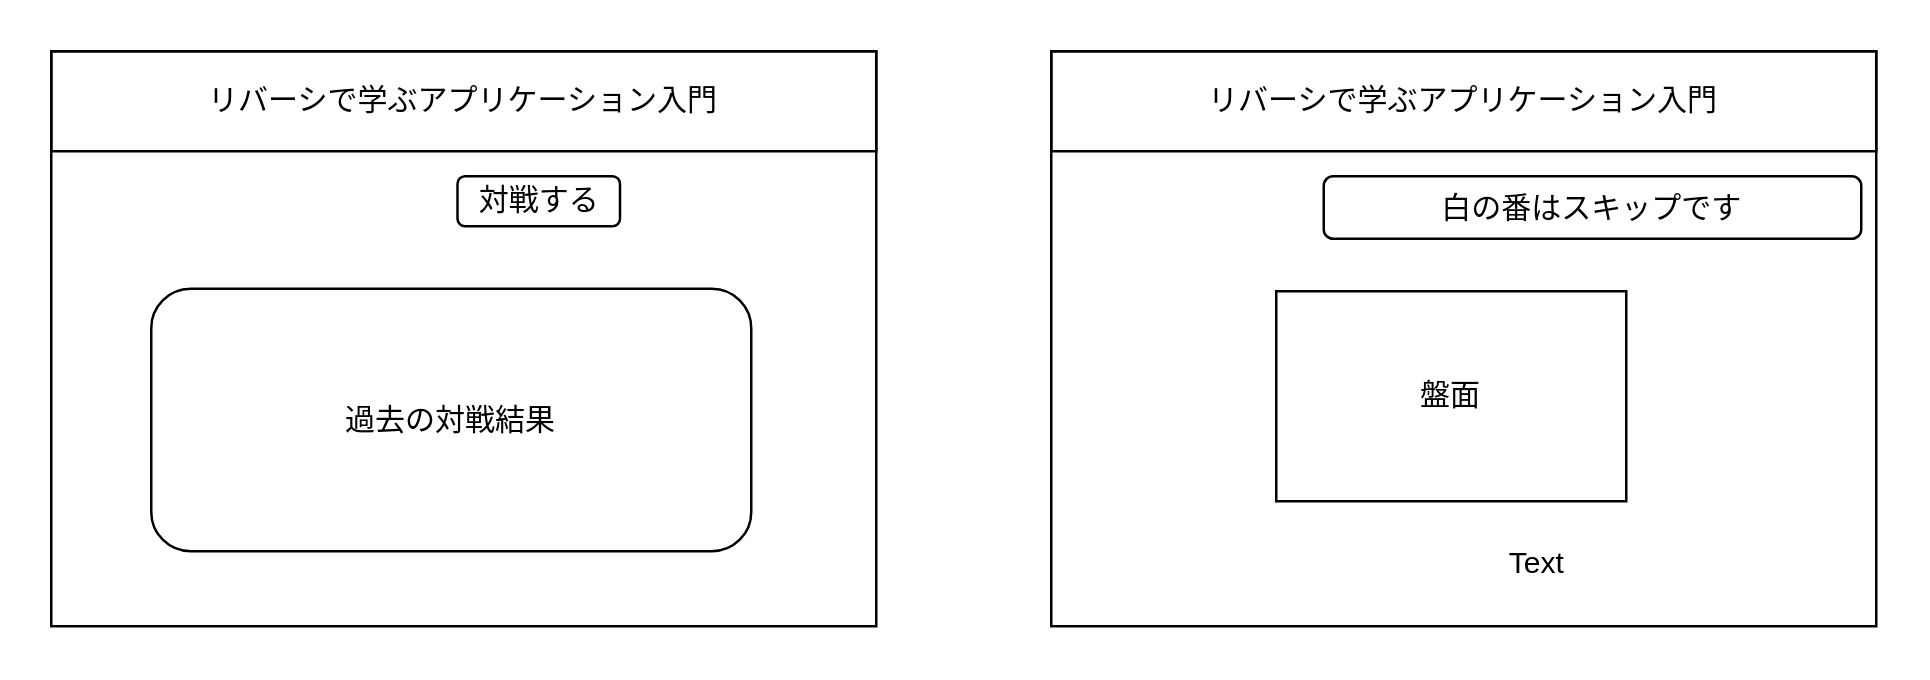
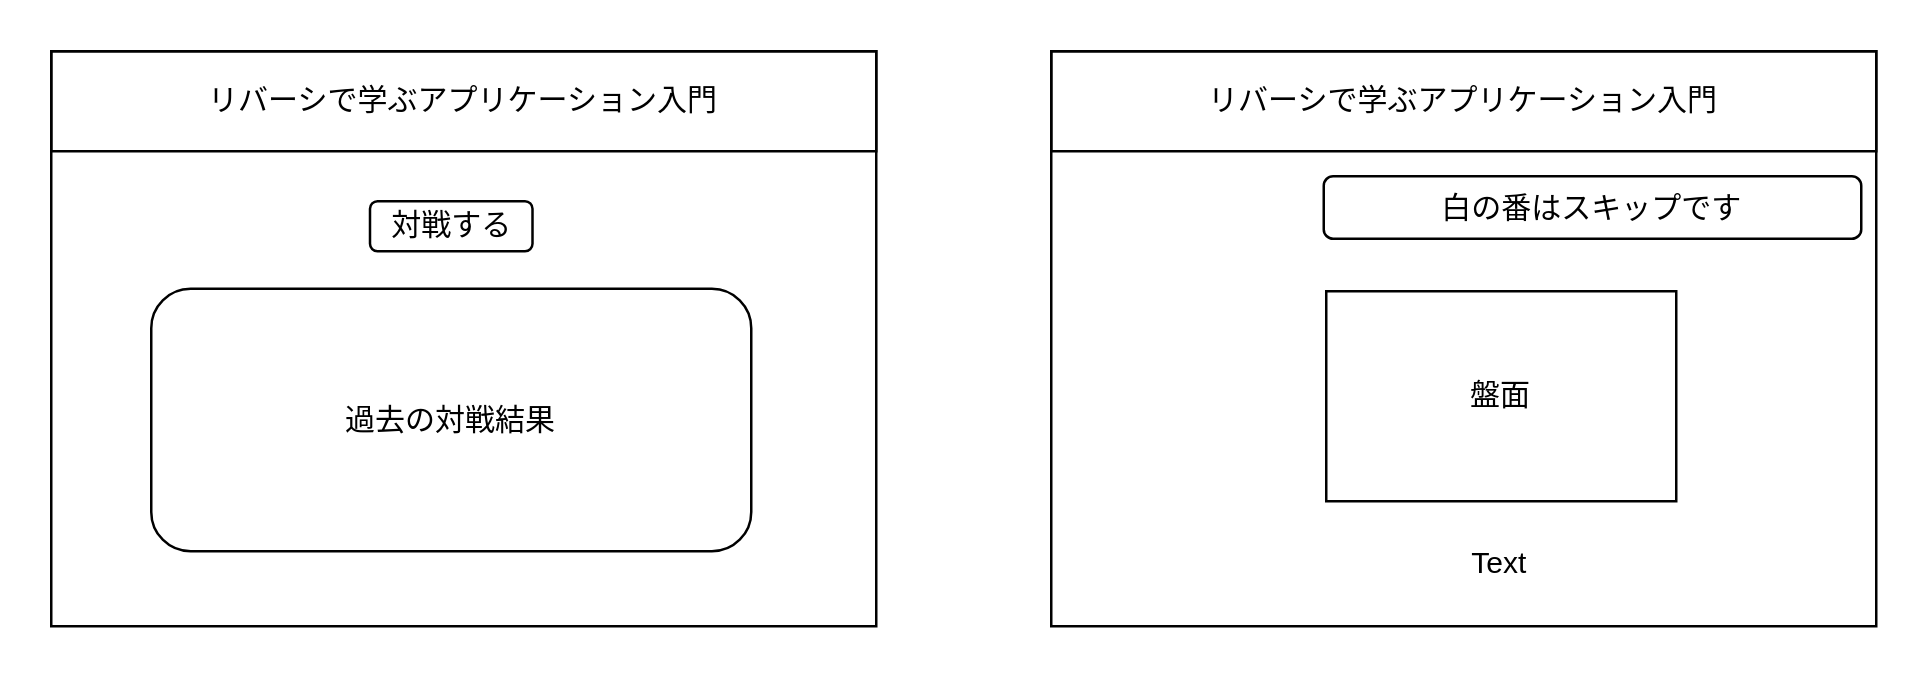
(539, 201) -> (451, 226)
(1451, 396) -> (1501, 396)
(1538, 564) -> (1500, 564)
